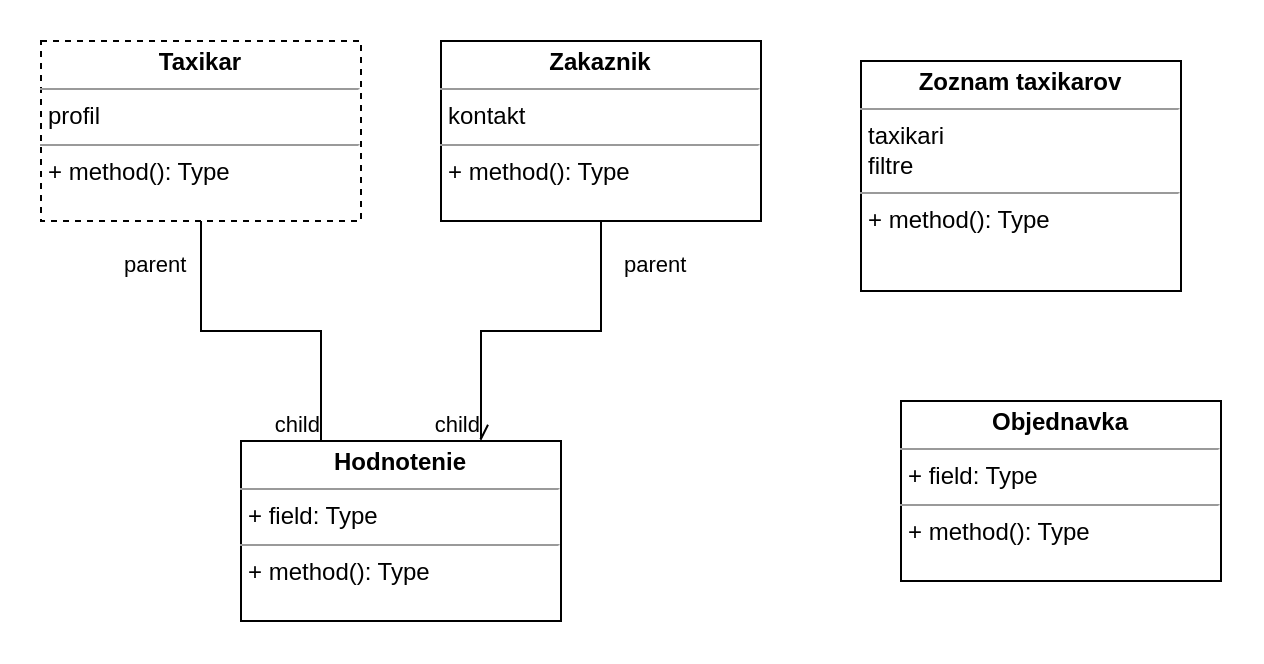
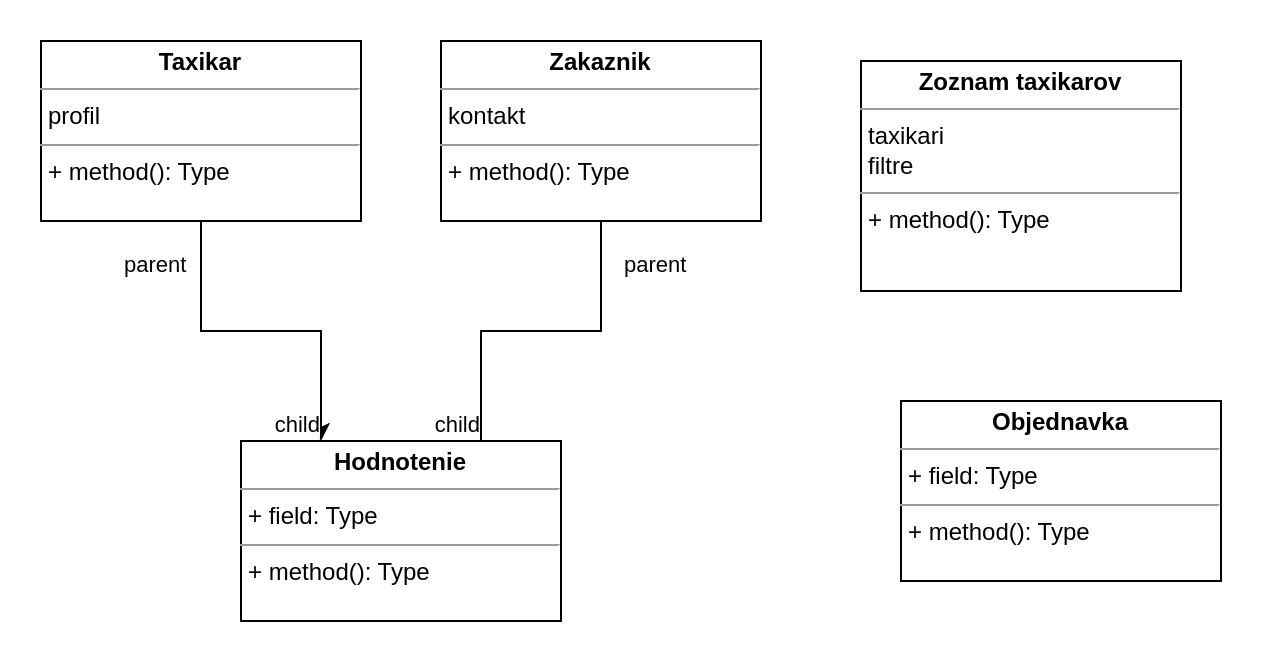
(201, 131) -> (201, 131)
(321, 431) -> (321, 426)
(481, 433) -> (481, 434)
